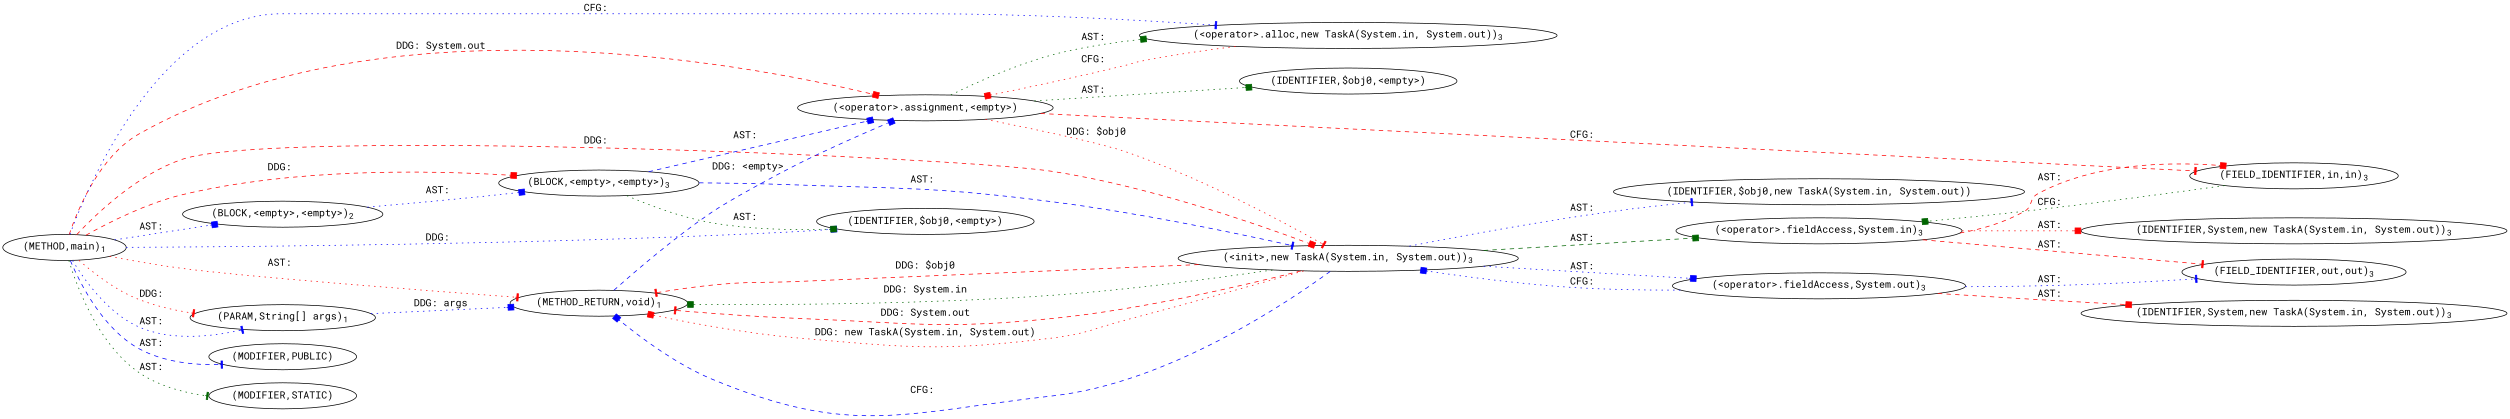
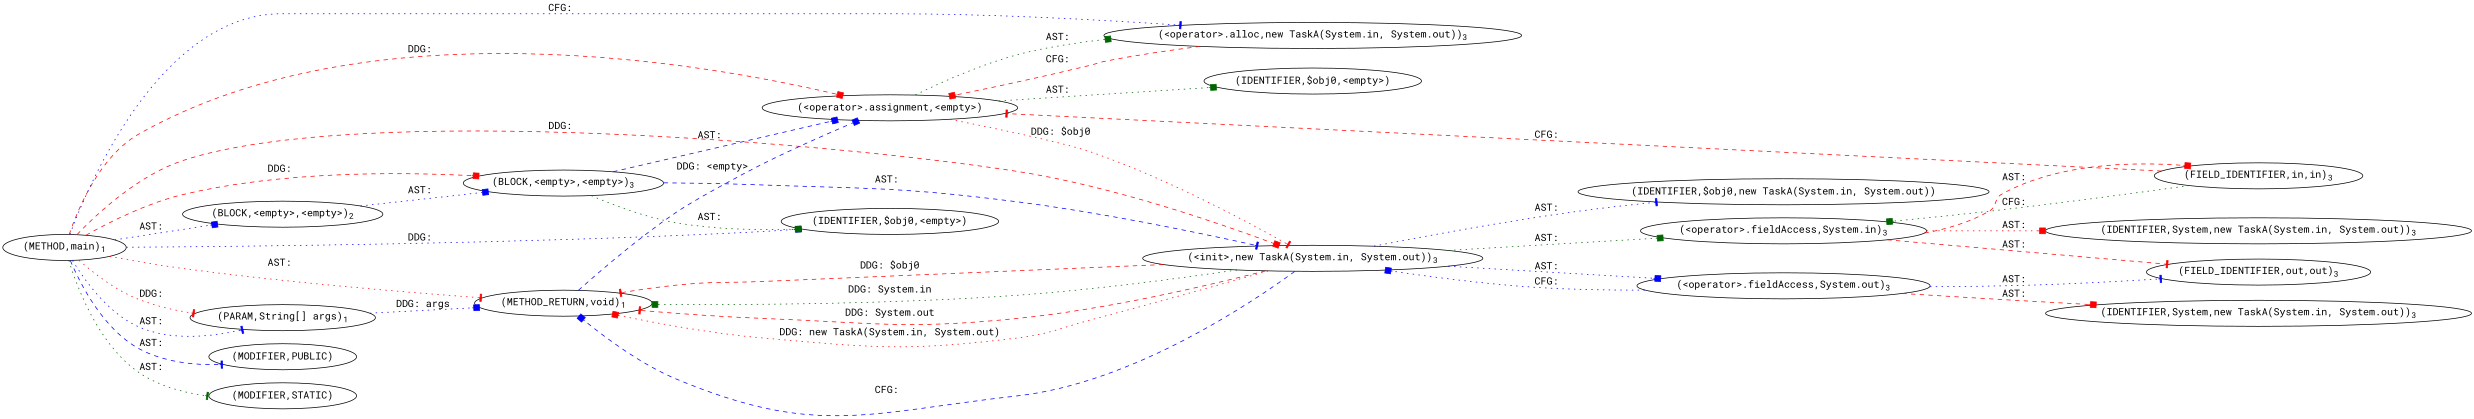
(441, 46) -> (423, 50)
(1113, 68) -> (1078, 68)
(1617, 142) -> (1585, 142)
(1587, 244) -> (1552, 244)
